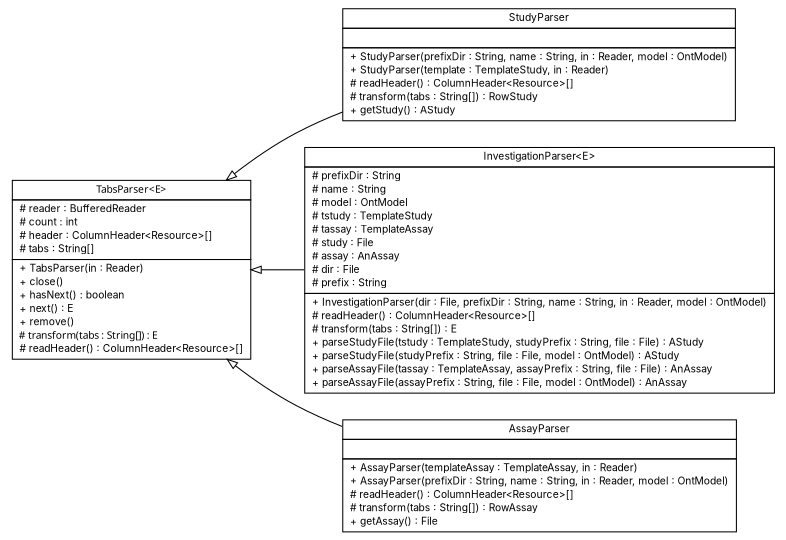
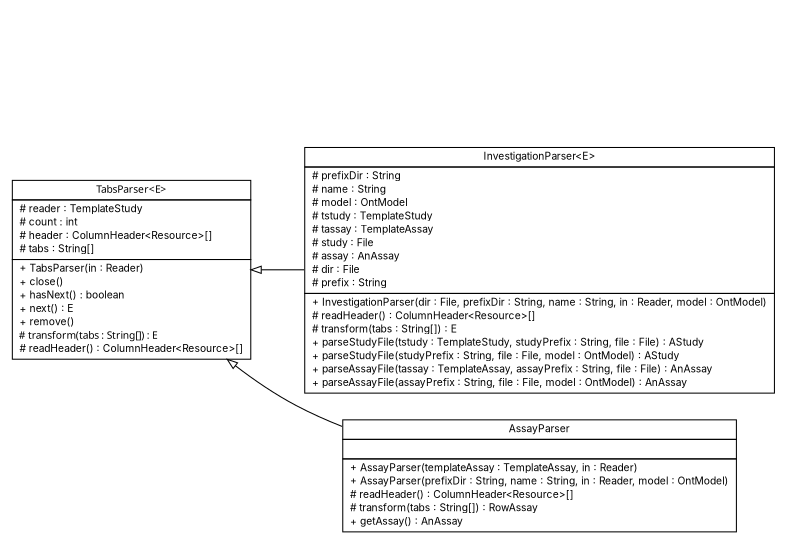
(539, 64) -> none
(83, 209) -> (81, 209)
(394, 522) -> (406, 522)
